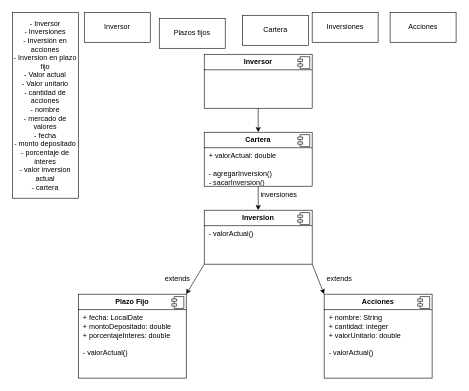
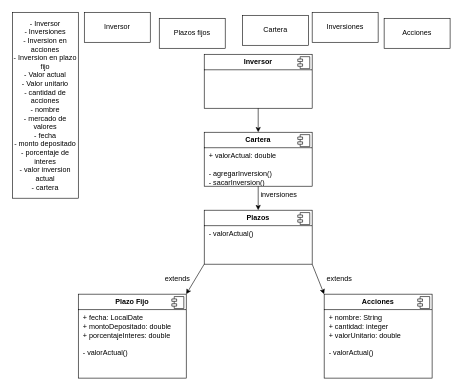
(423, 27) -> (417, 33)
(232, 210) -> (232, 210)
